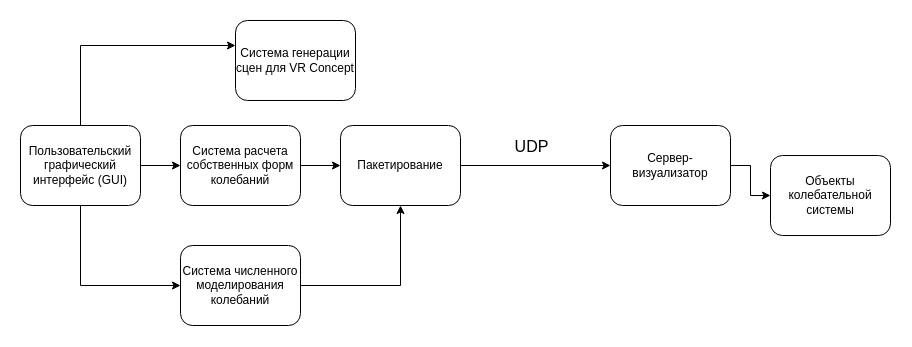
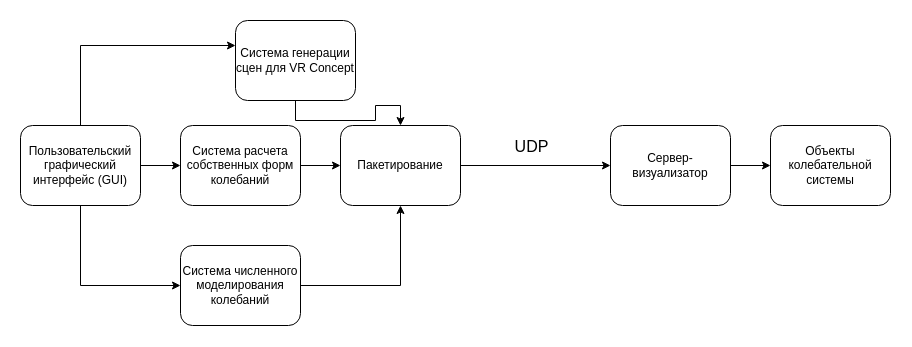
none -> (352, 121)
(831, 196) -> (831, 166)
